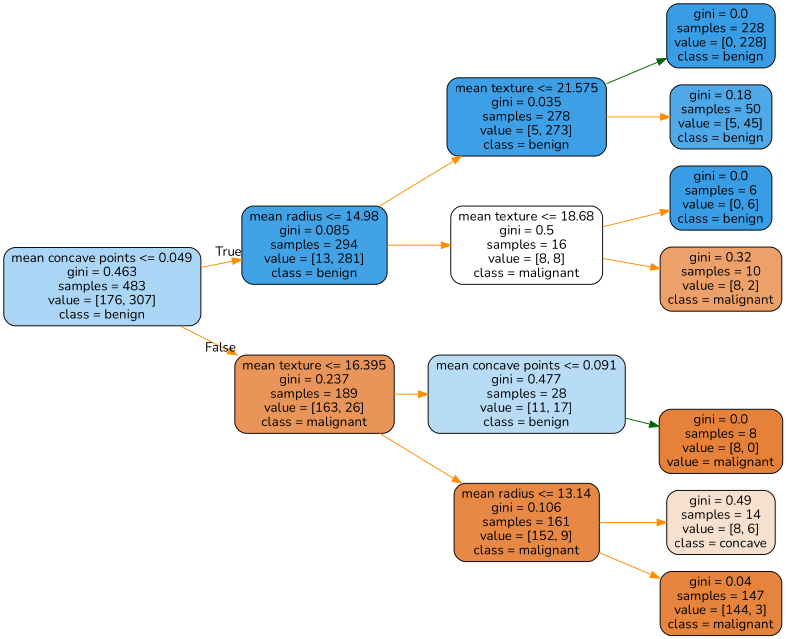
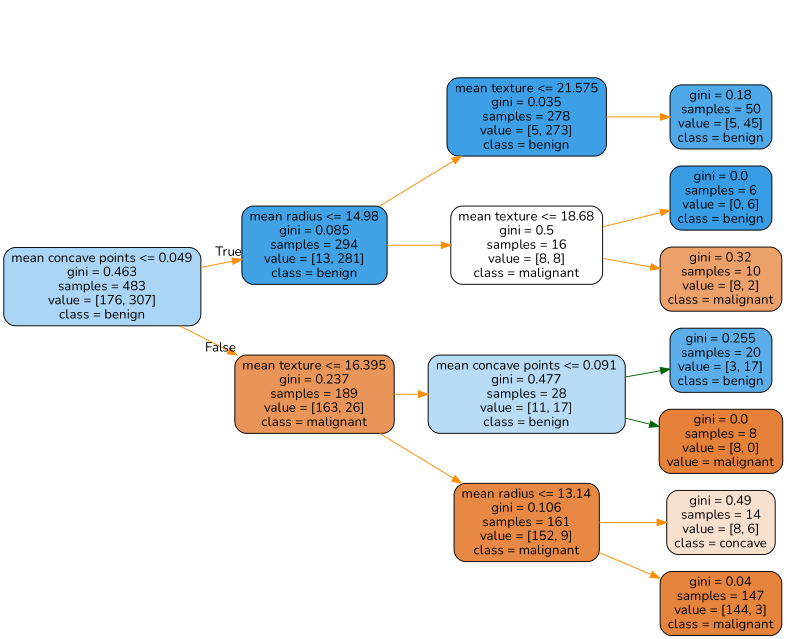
(721, 36) -> none
none -> (721, 360)
